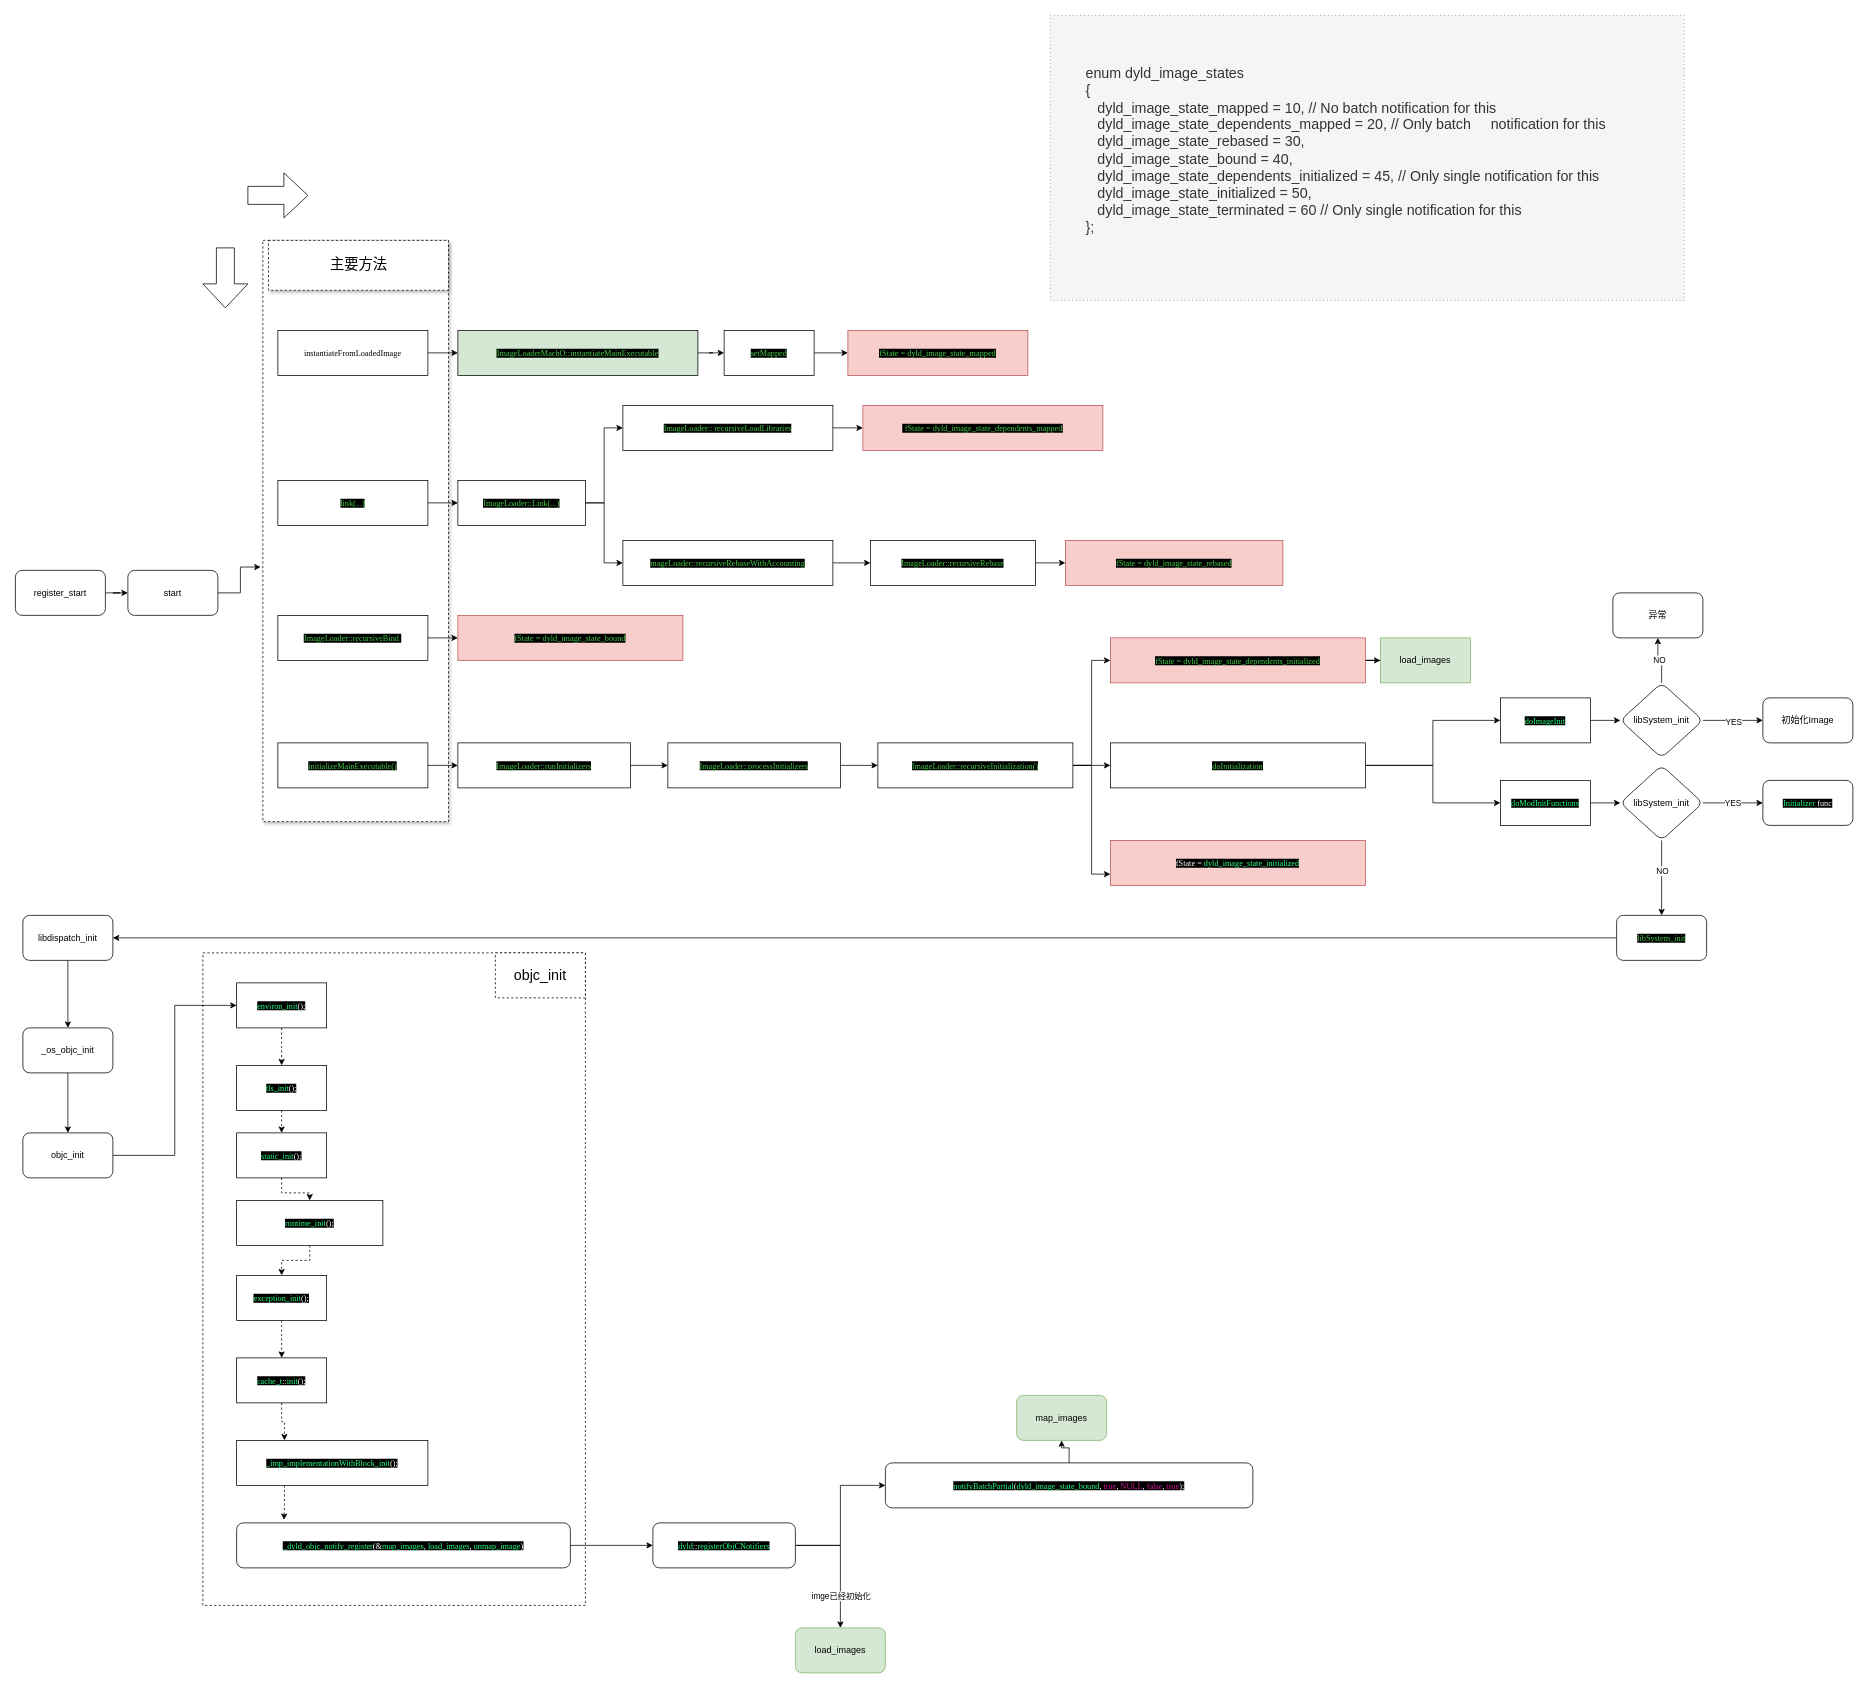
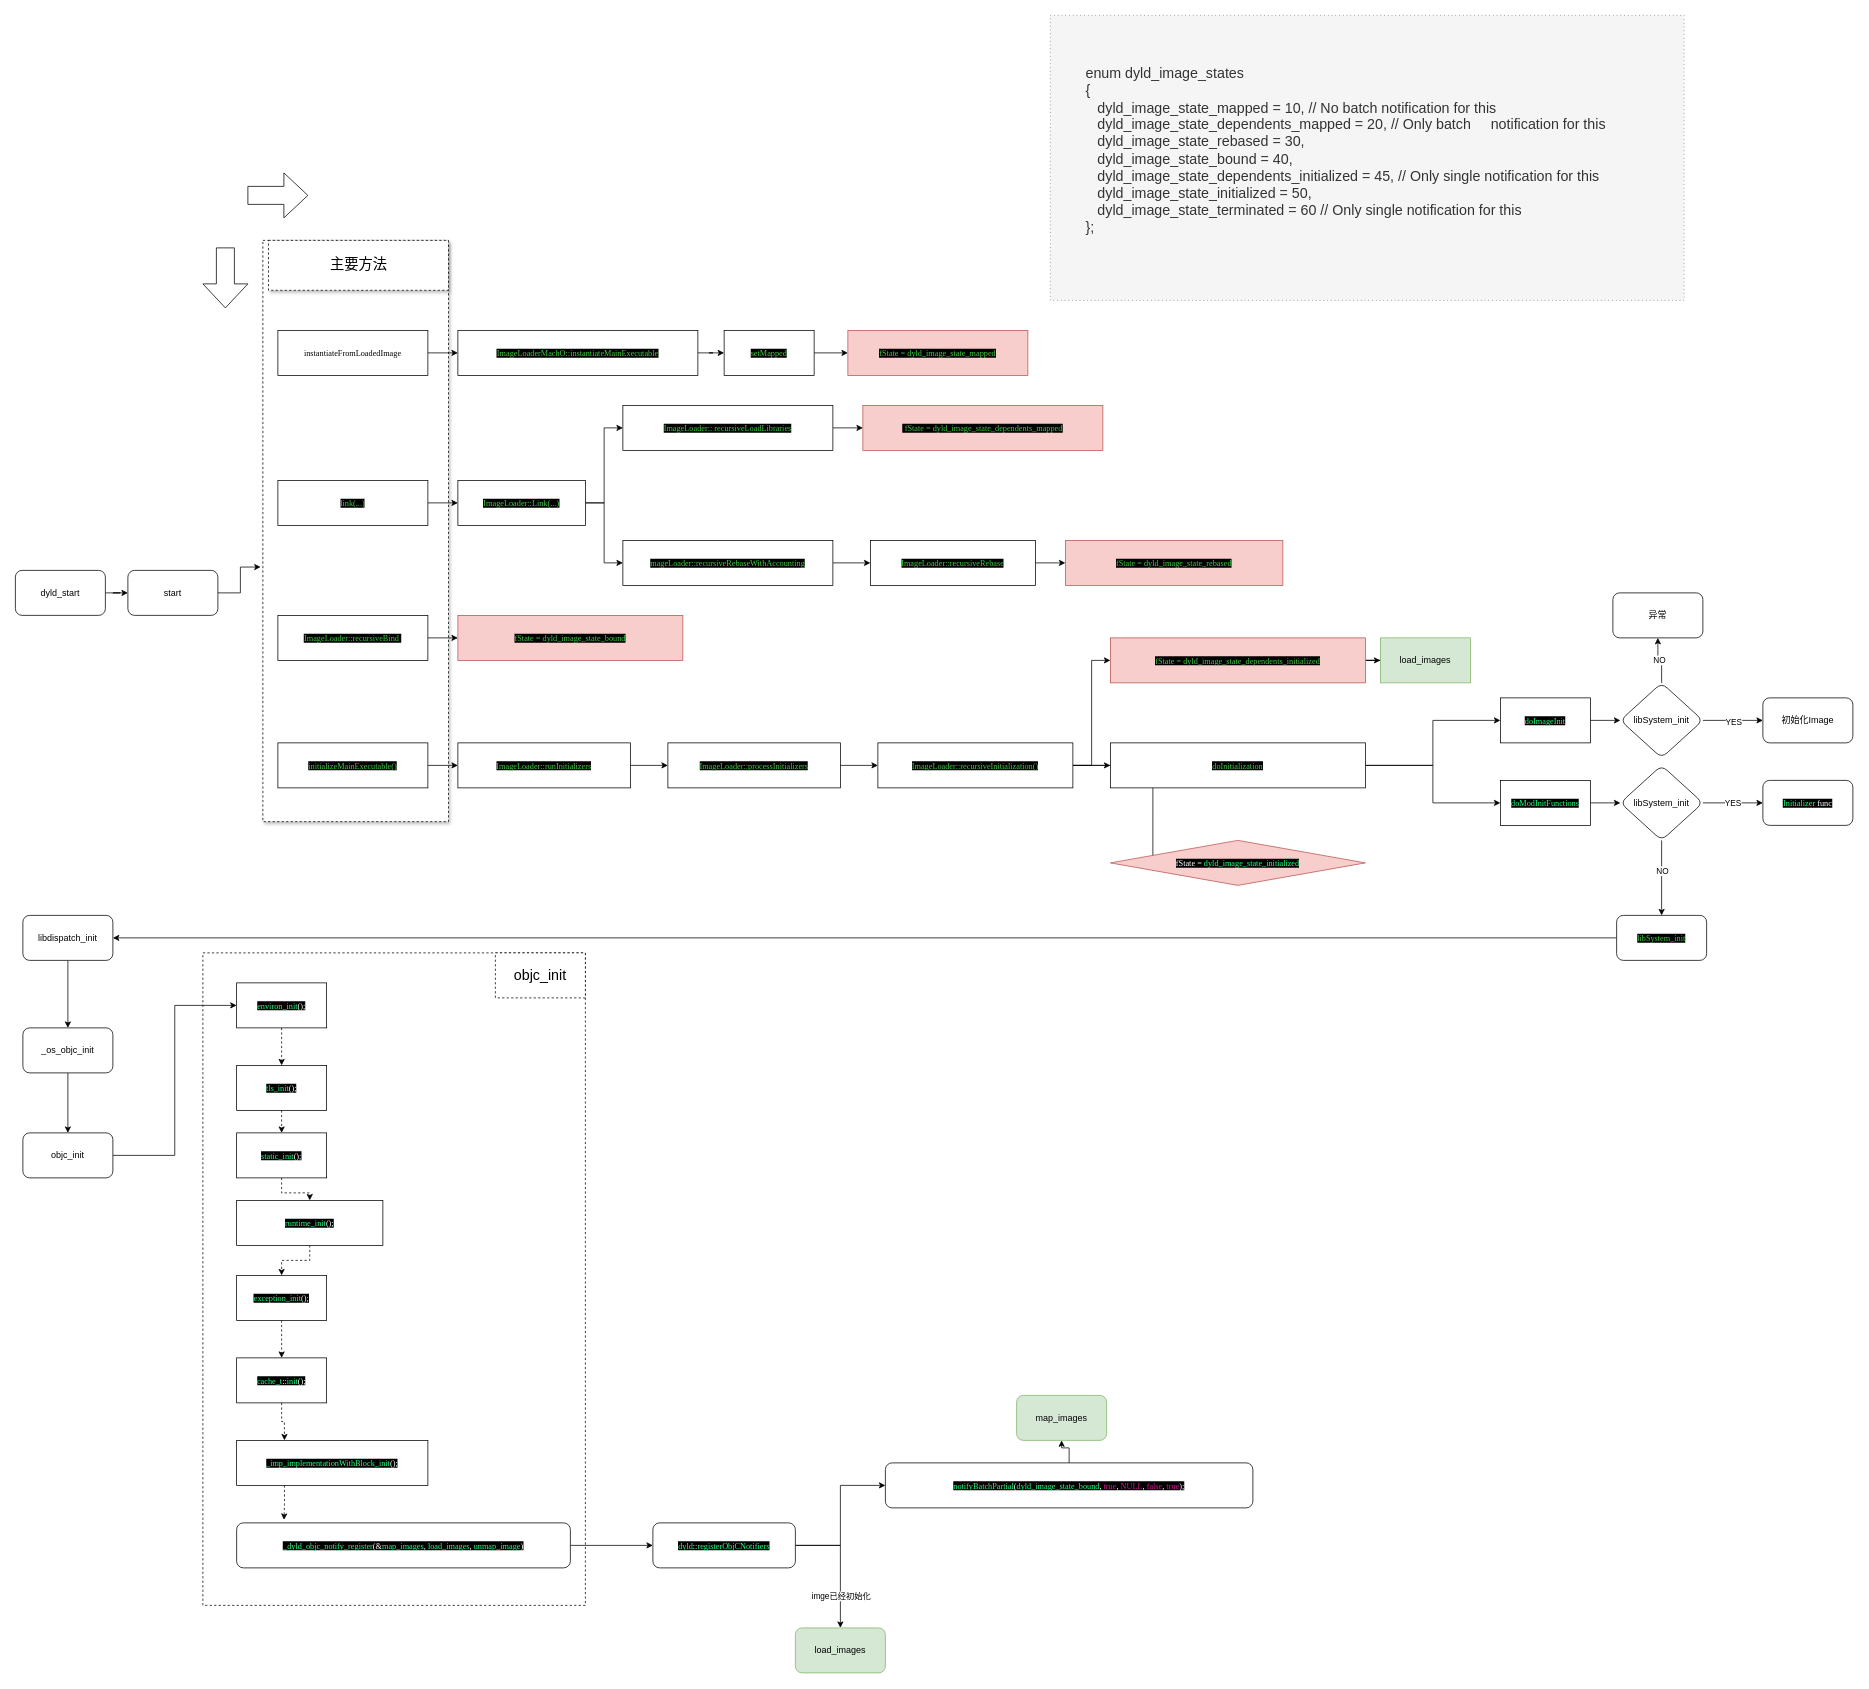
(578, 353) -> (578, 353)
(60, 593) -> (60, 593)
(1238, 863) -> (1238, 863)
